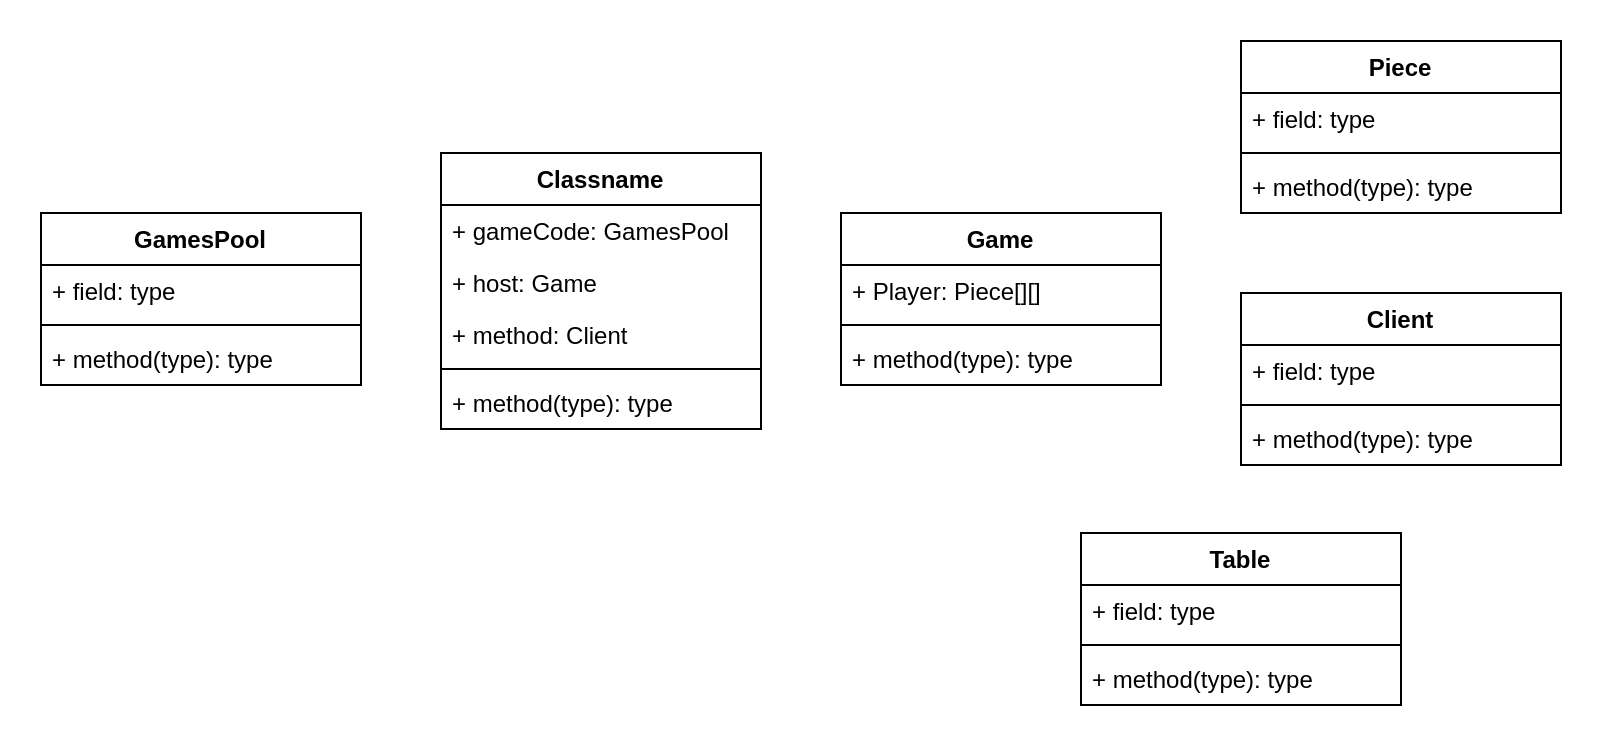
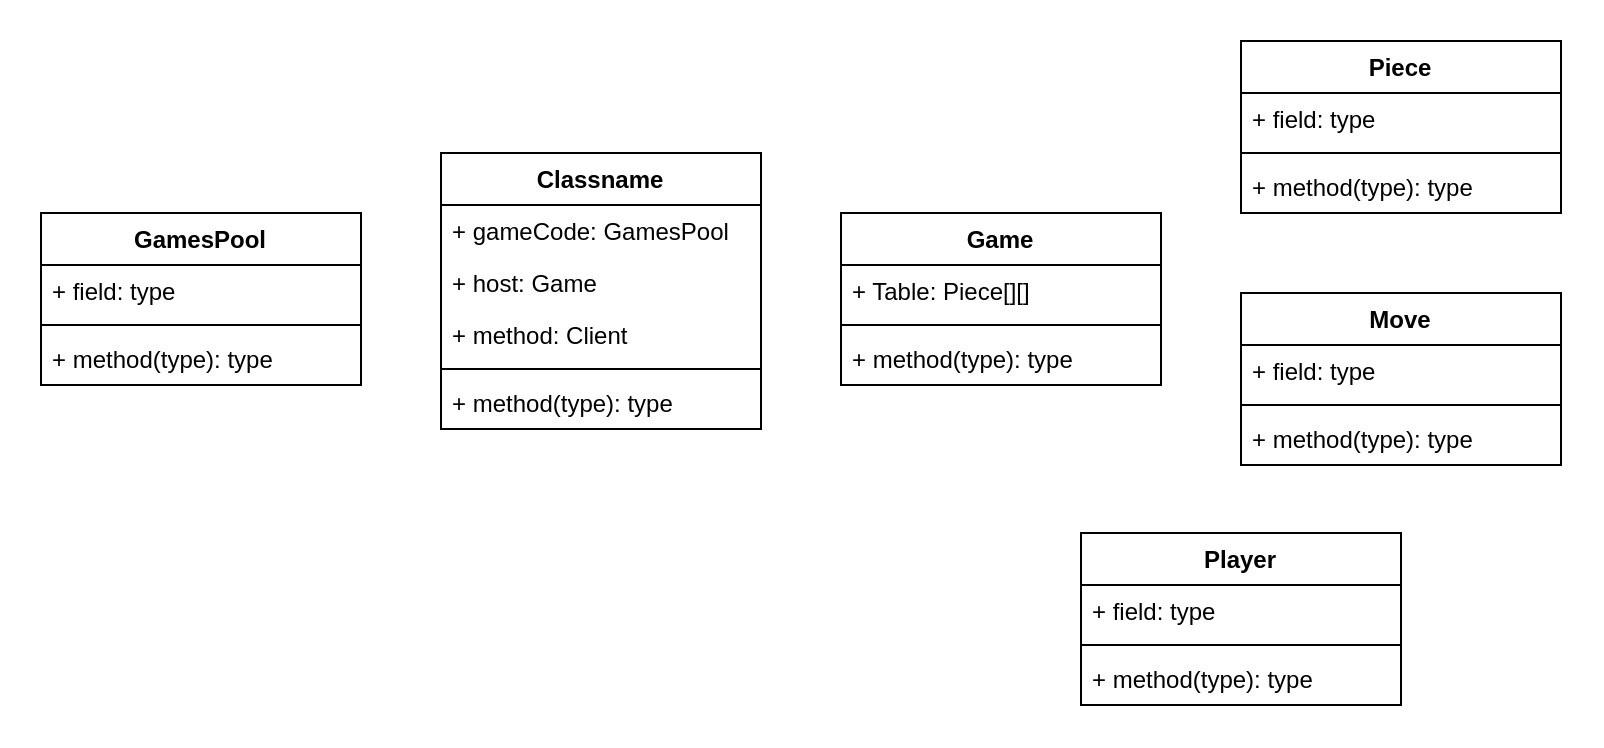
(965, 293) -> (958, 293)
(1401, 321) -> (1401, 321)
(1241, 561) -> (1241, 561)
